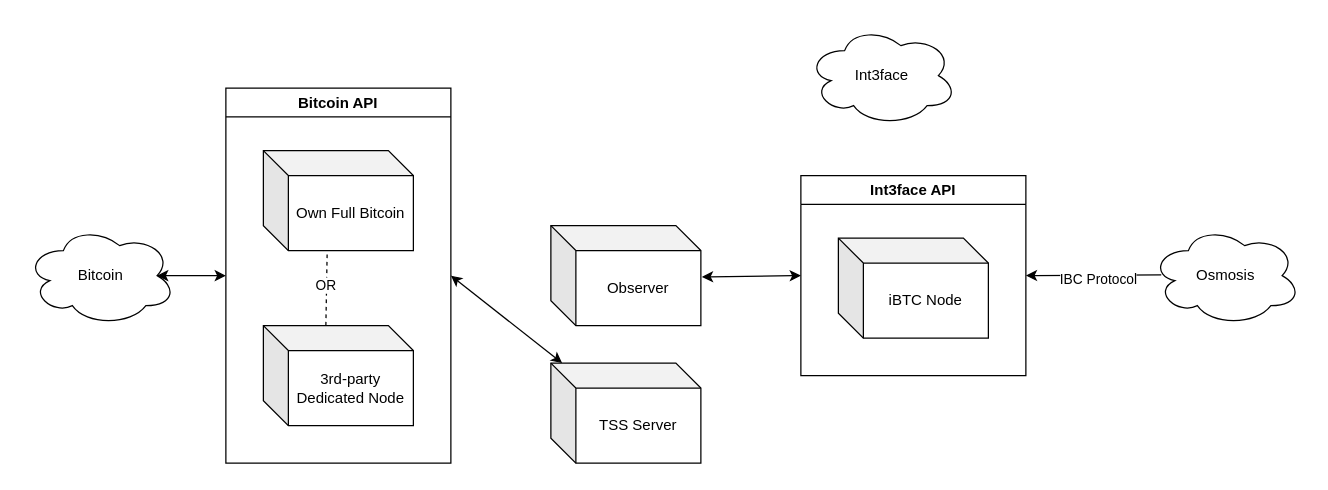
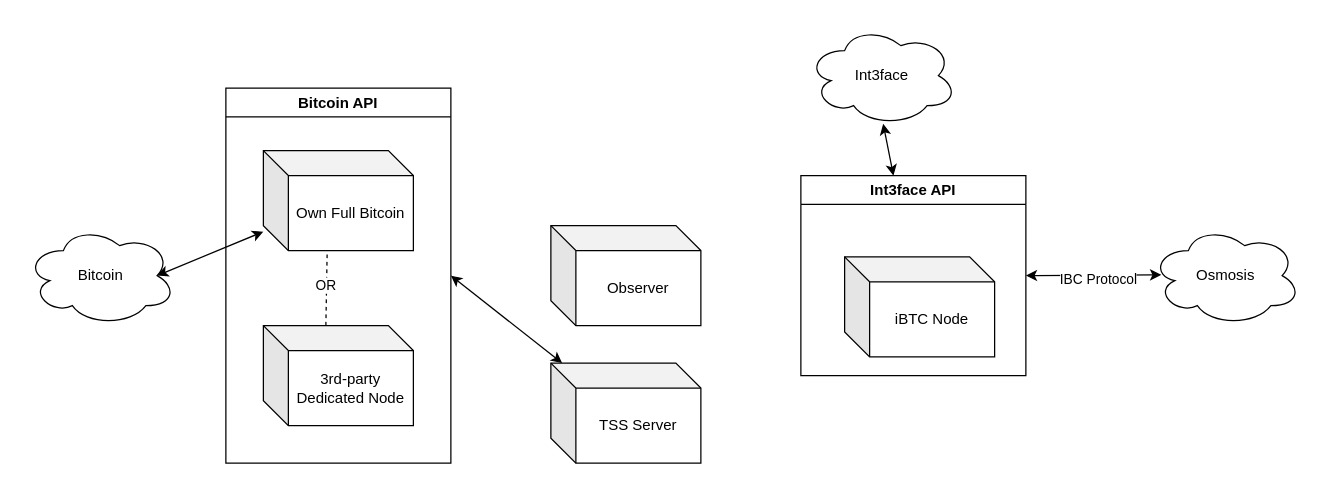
none -> (888, 150)
(1154, 275) -> (1151, 275)
(191, 276) -> (210, 254)
(751, 276) -> none
(913, 288) -> (919, 307)
